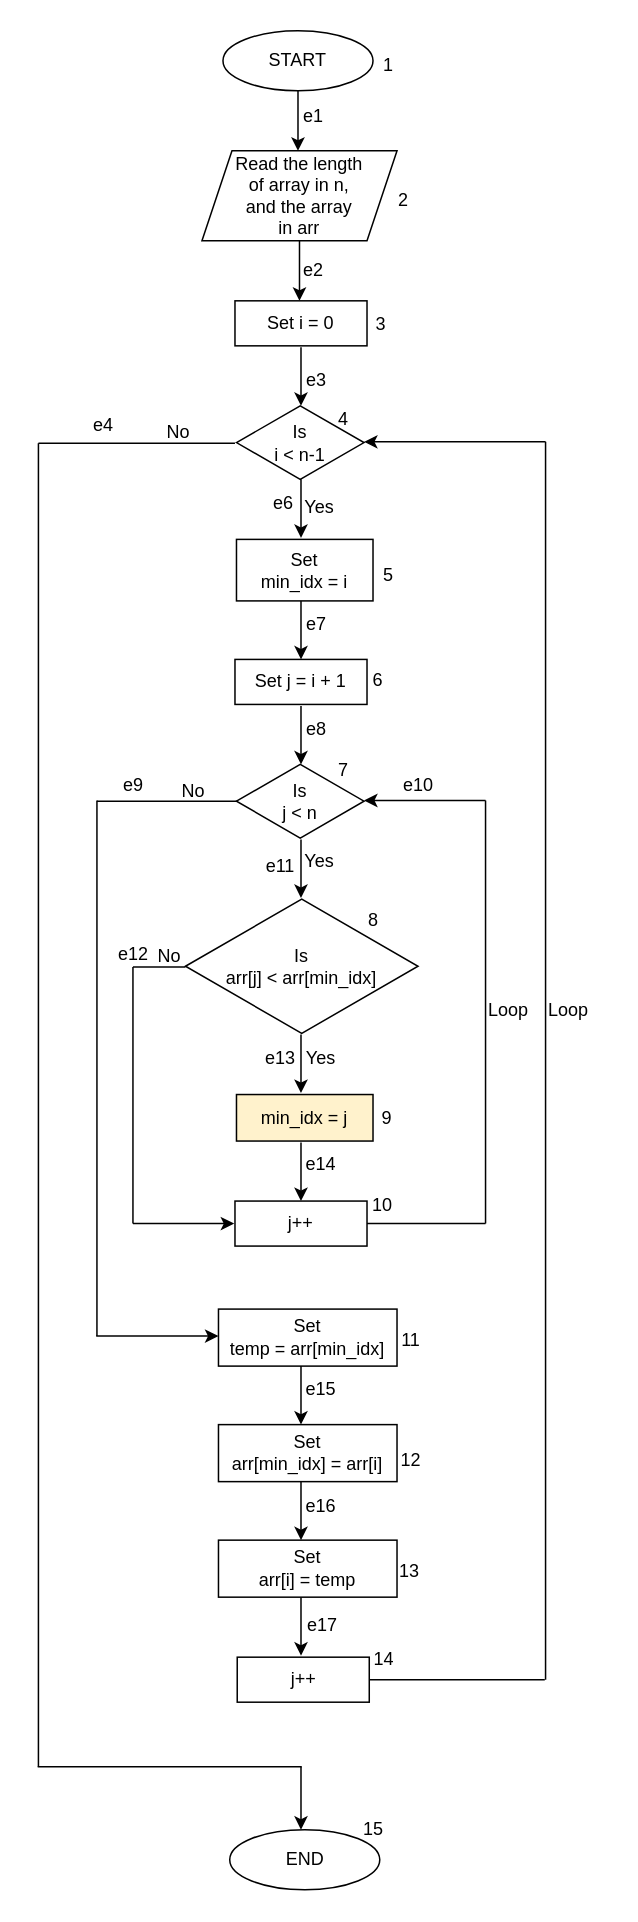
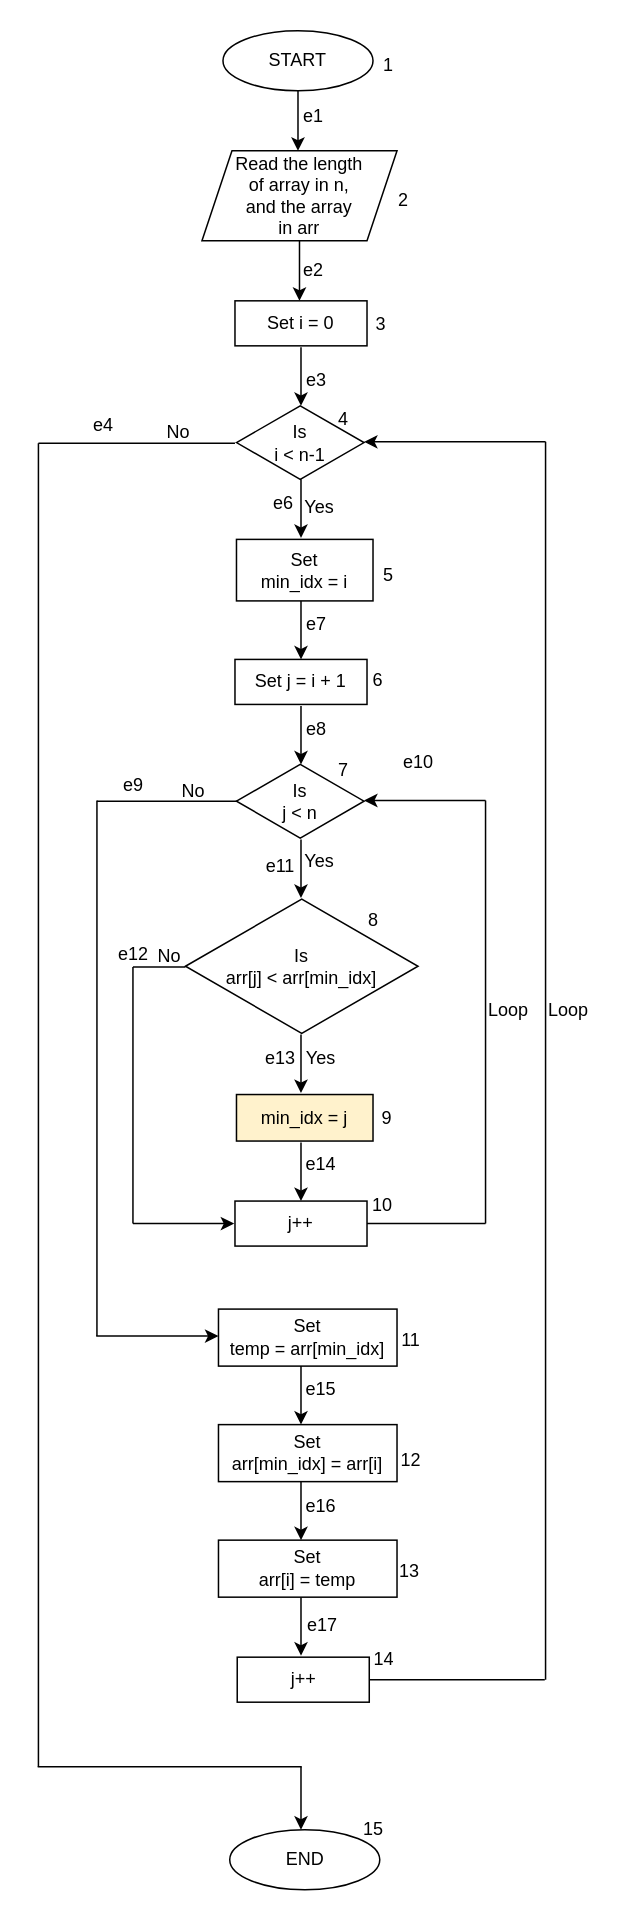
(418, 785) -> (418, 763)
